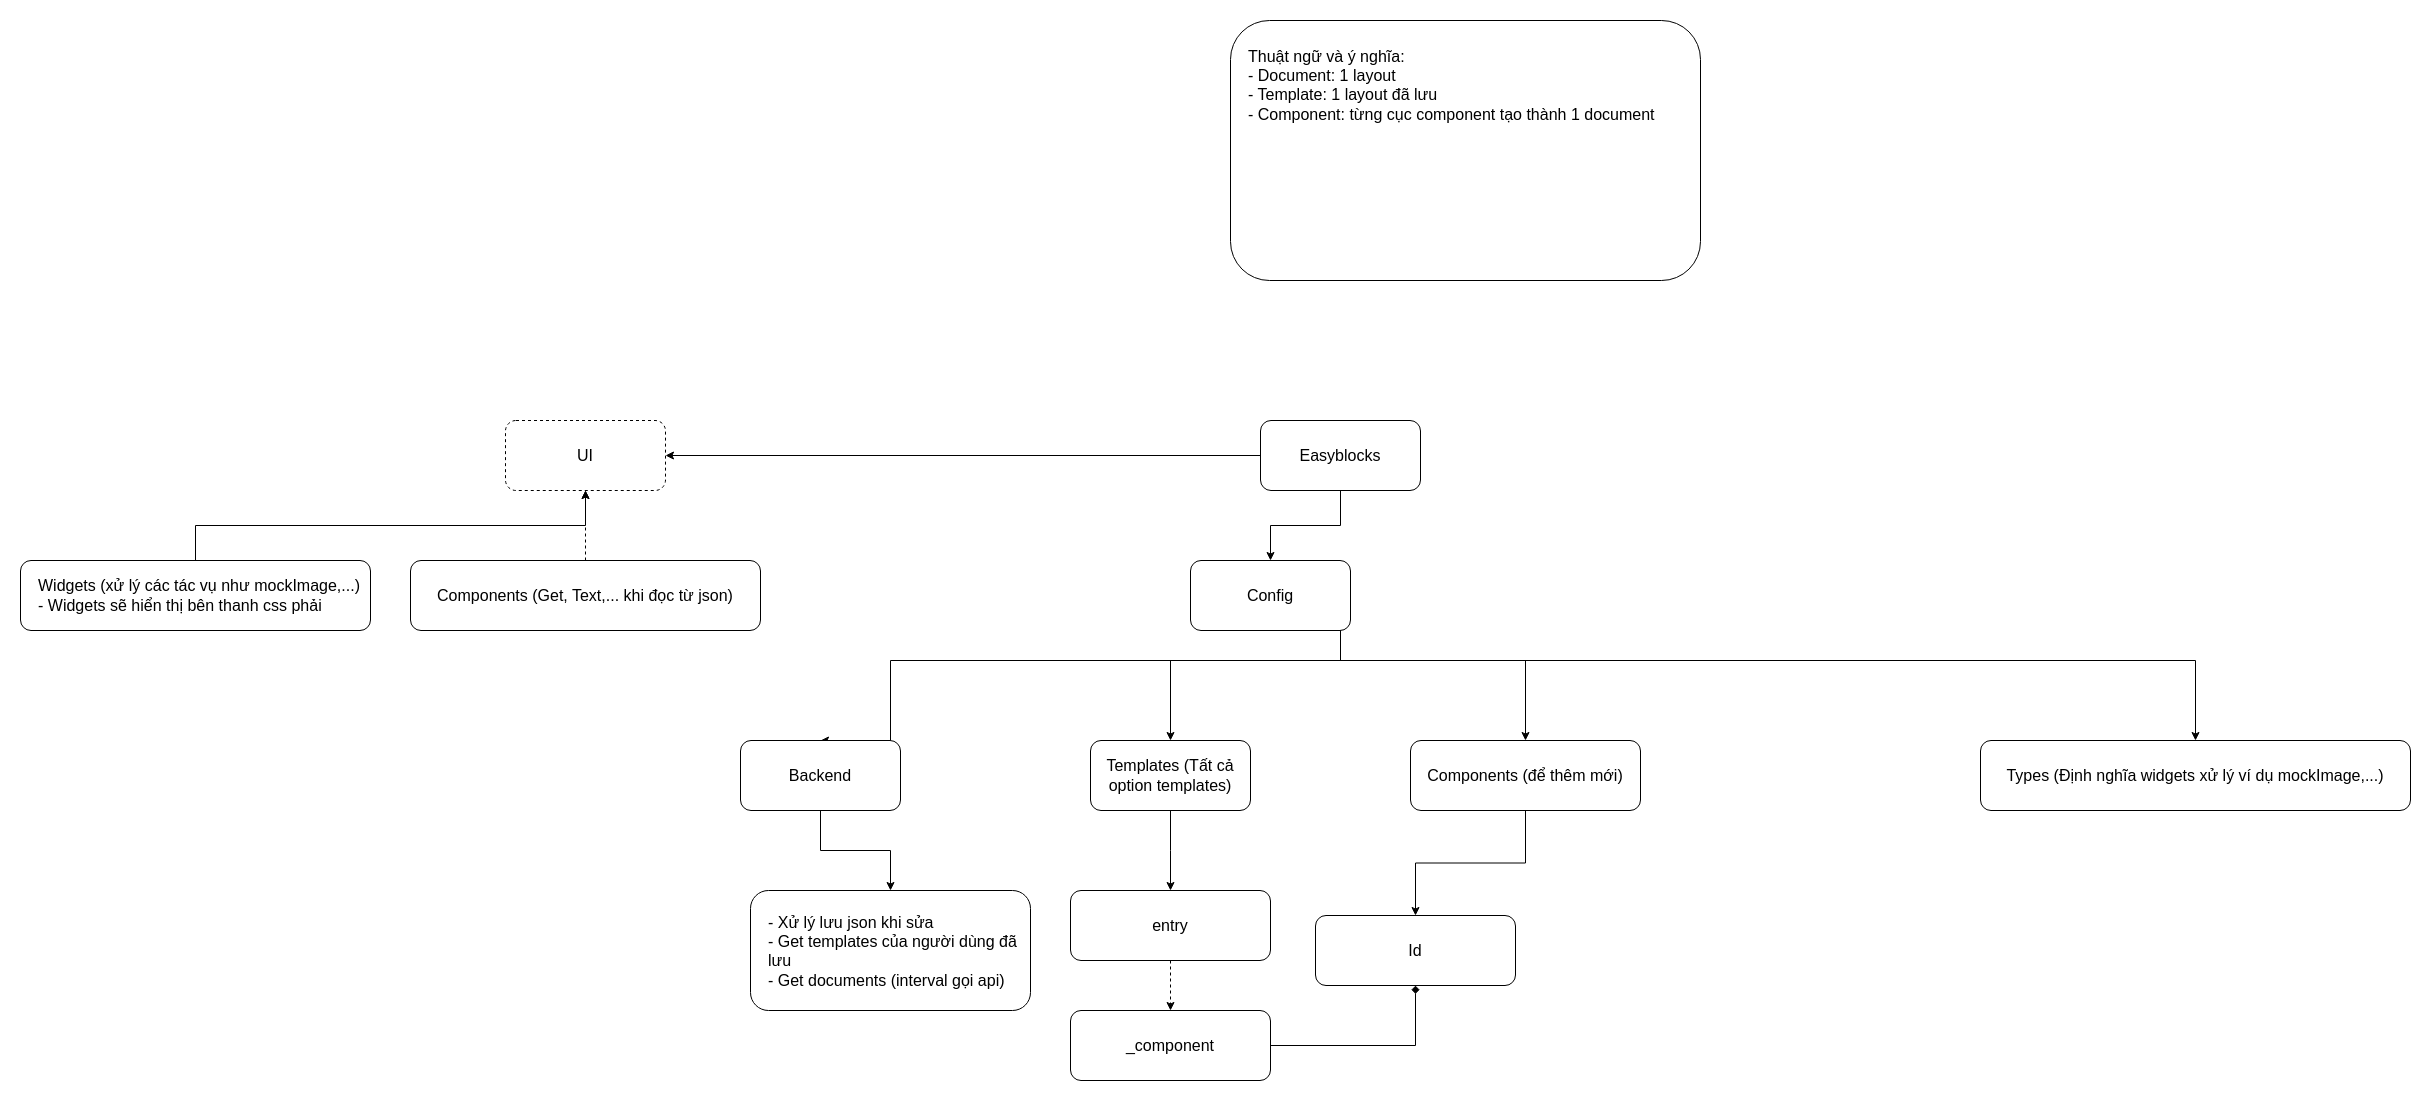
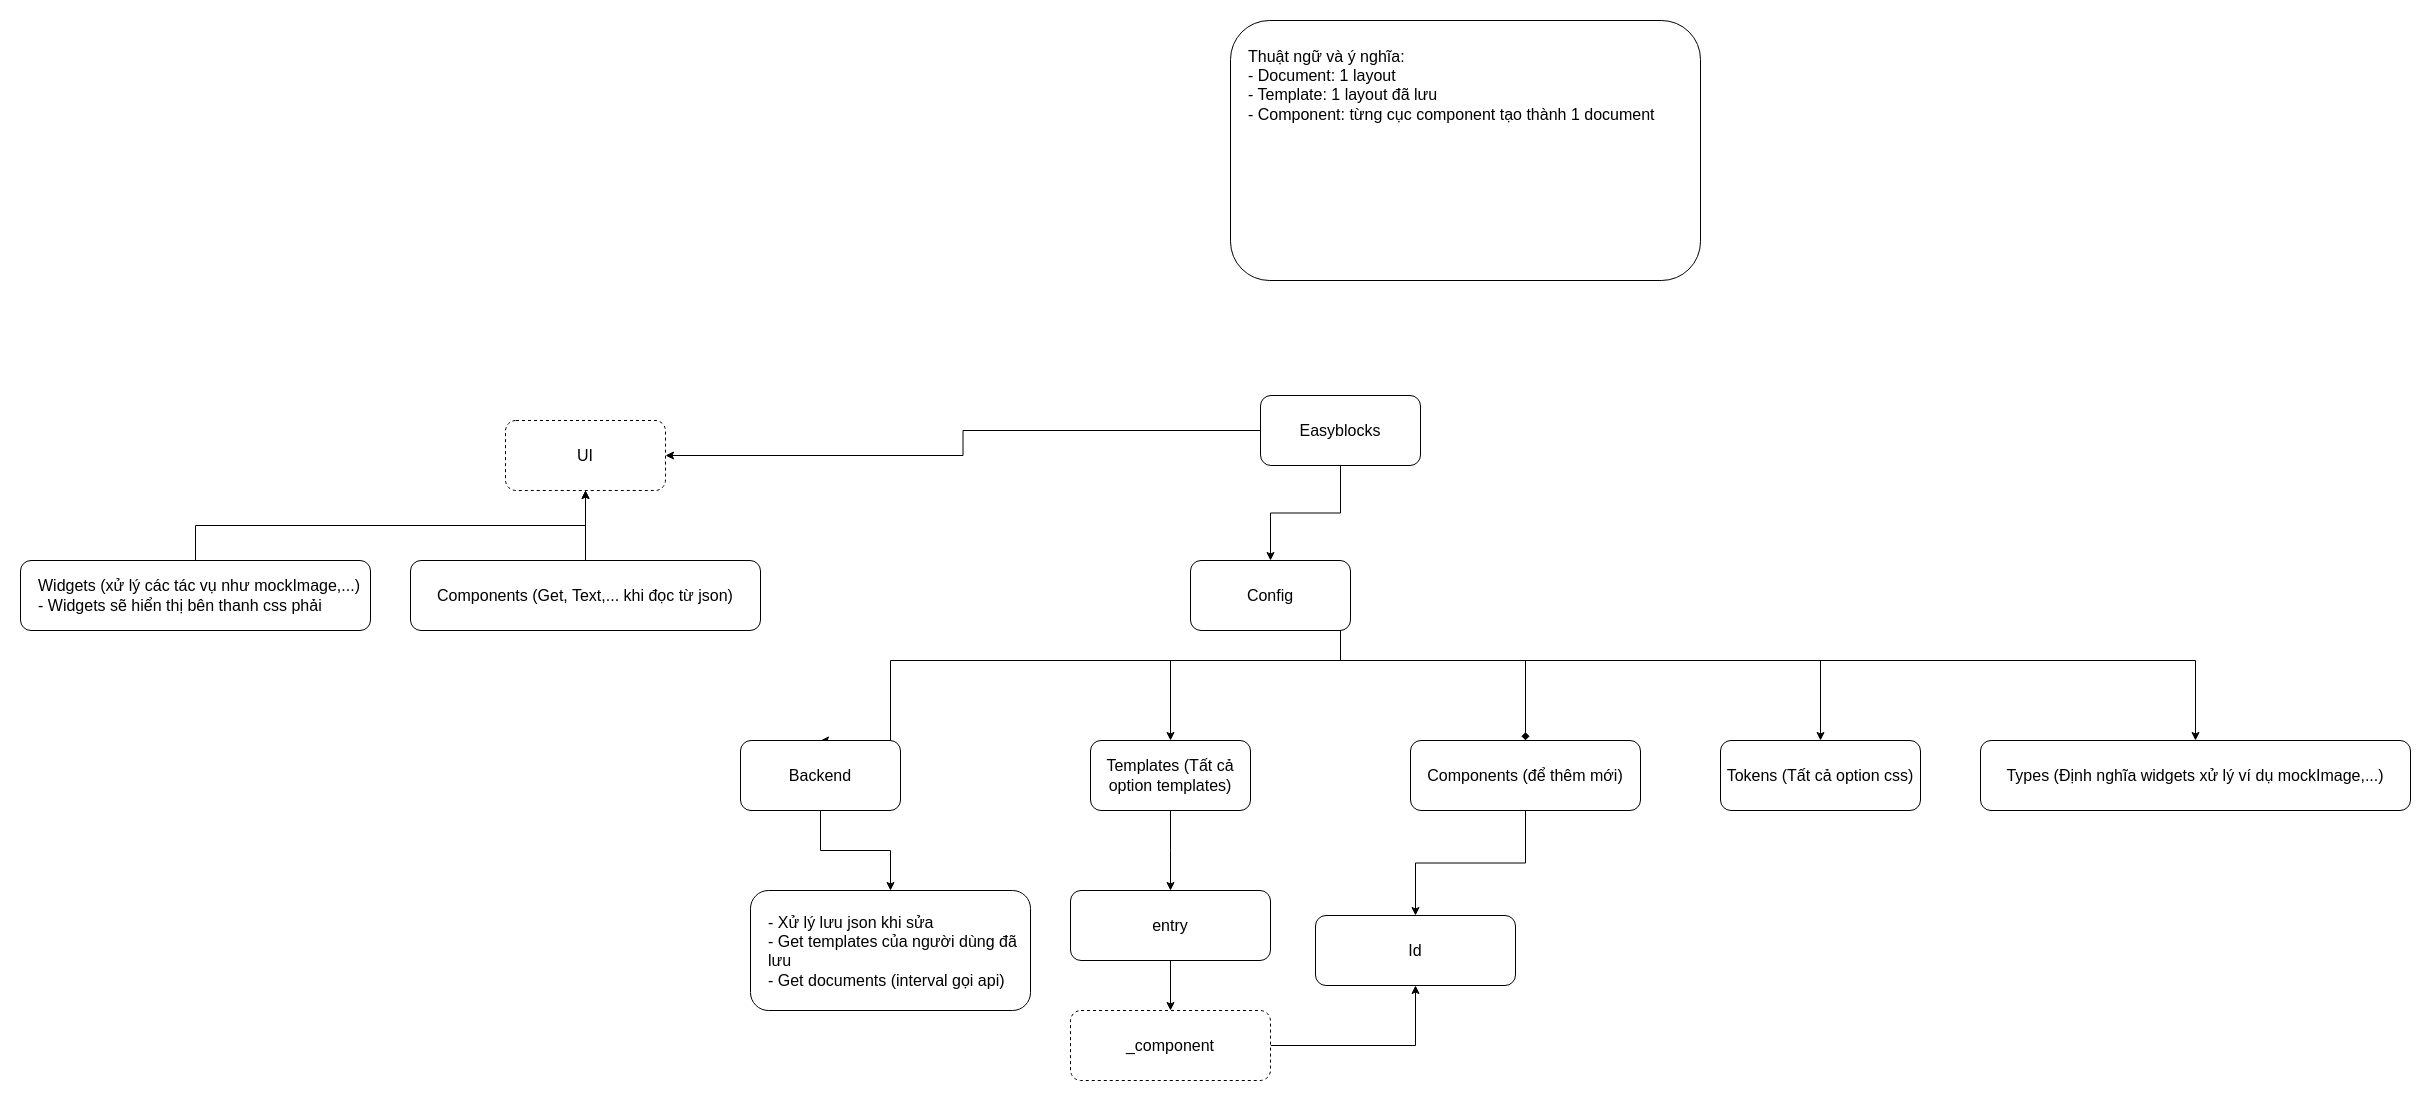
(1341, 456) -> (1341, 431)
(586, 543) -> (586, 543)
none -> (1821, 698)
(1526, 732) -> (1526, 731)
none -> (1821, 776)
(1171, 983) -> (1171, 983)
(1416, 994) -> (1416, 994)
(1171, 1046) -> (1171, 1046)
